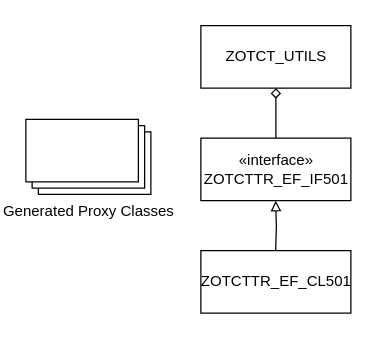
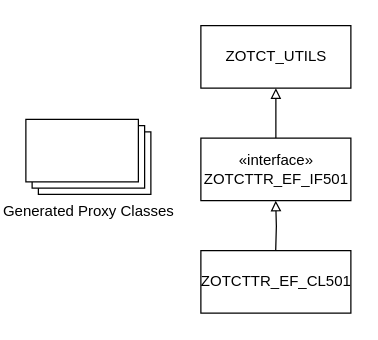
(276, 99) -> (276, 99)
